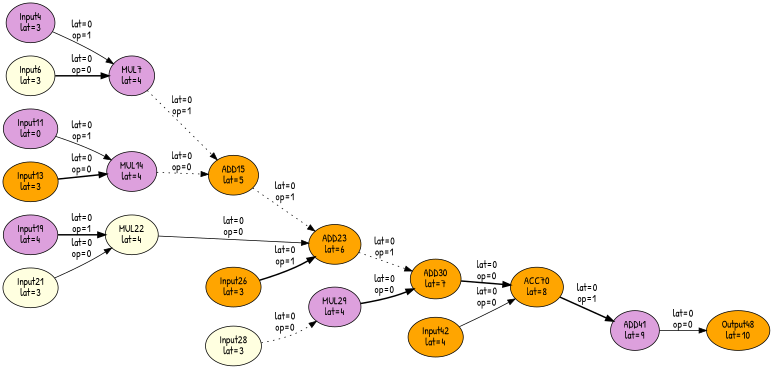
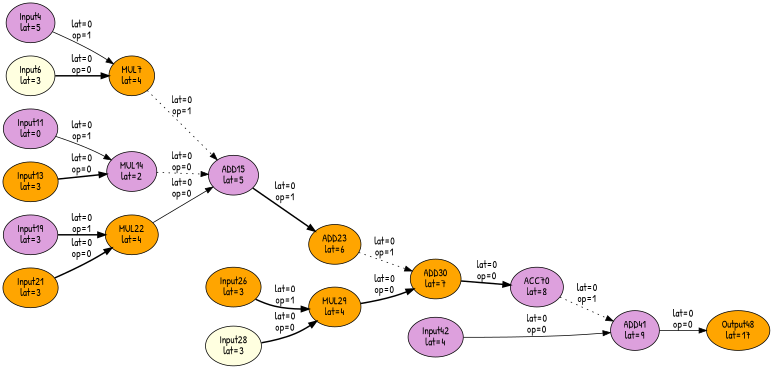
(31, 23) -> (31, 23)
(132, 76) -> (132, 76)
(132, 172) -> (132, 172)
(233, 175) -> (233, 175)
(281, 207) -> (281, 207)
(31, 235) -> (31, 235)
(132, 235) -> (132, 235)
(230, 239) -> (180, 207)
(81, 266) -> (81, 266)
(284, 272) -> (278, 307)
(537, 287) -> (537, 287)
(31, 288) -> (31, 288)
(335, 307) -> (335, 307)
(583, 308) -> (583, 308)
(484, 315) -> (533, 337)
(738, 331) -> (738, 331)
(287, 337) -> (287, 337)
(436, 337) -> (436, 337)
